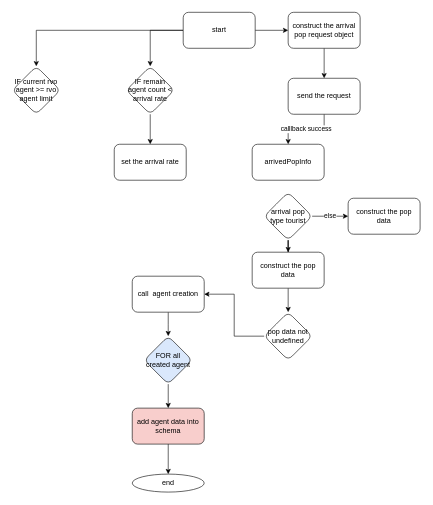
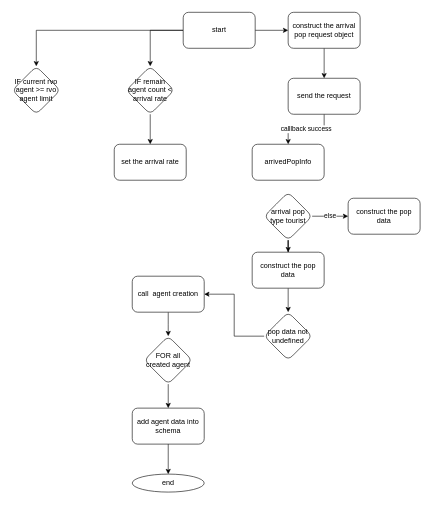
(168, 360) -> (168, 360)
(168, 426) -> (168, 426)
